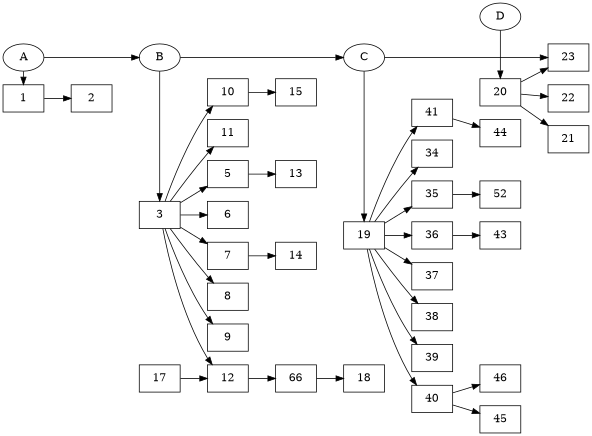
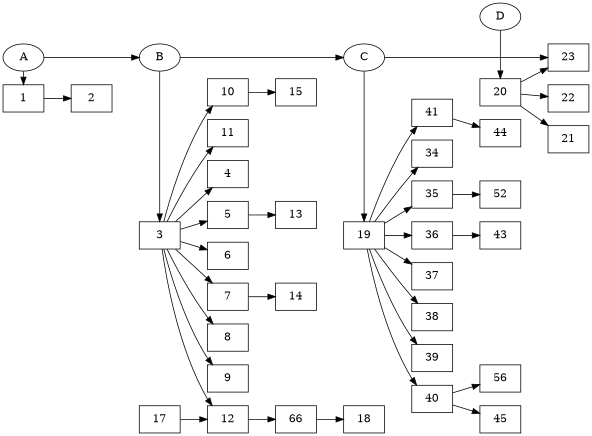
none -> (228, 174)
(500, 378) -> (500, 378)
